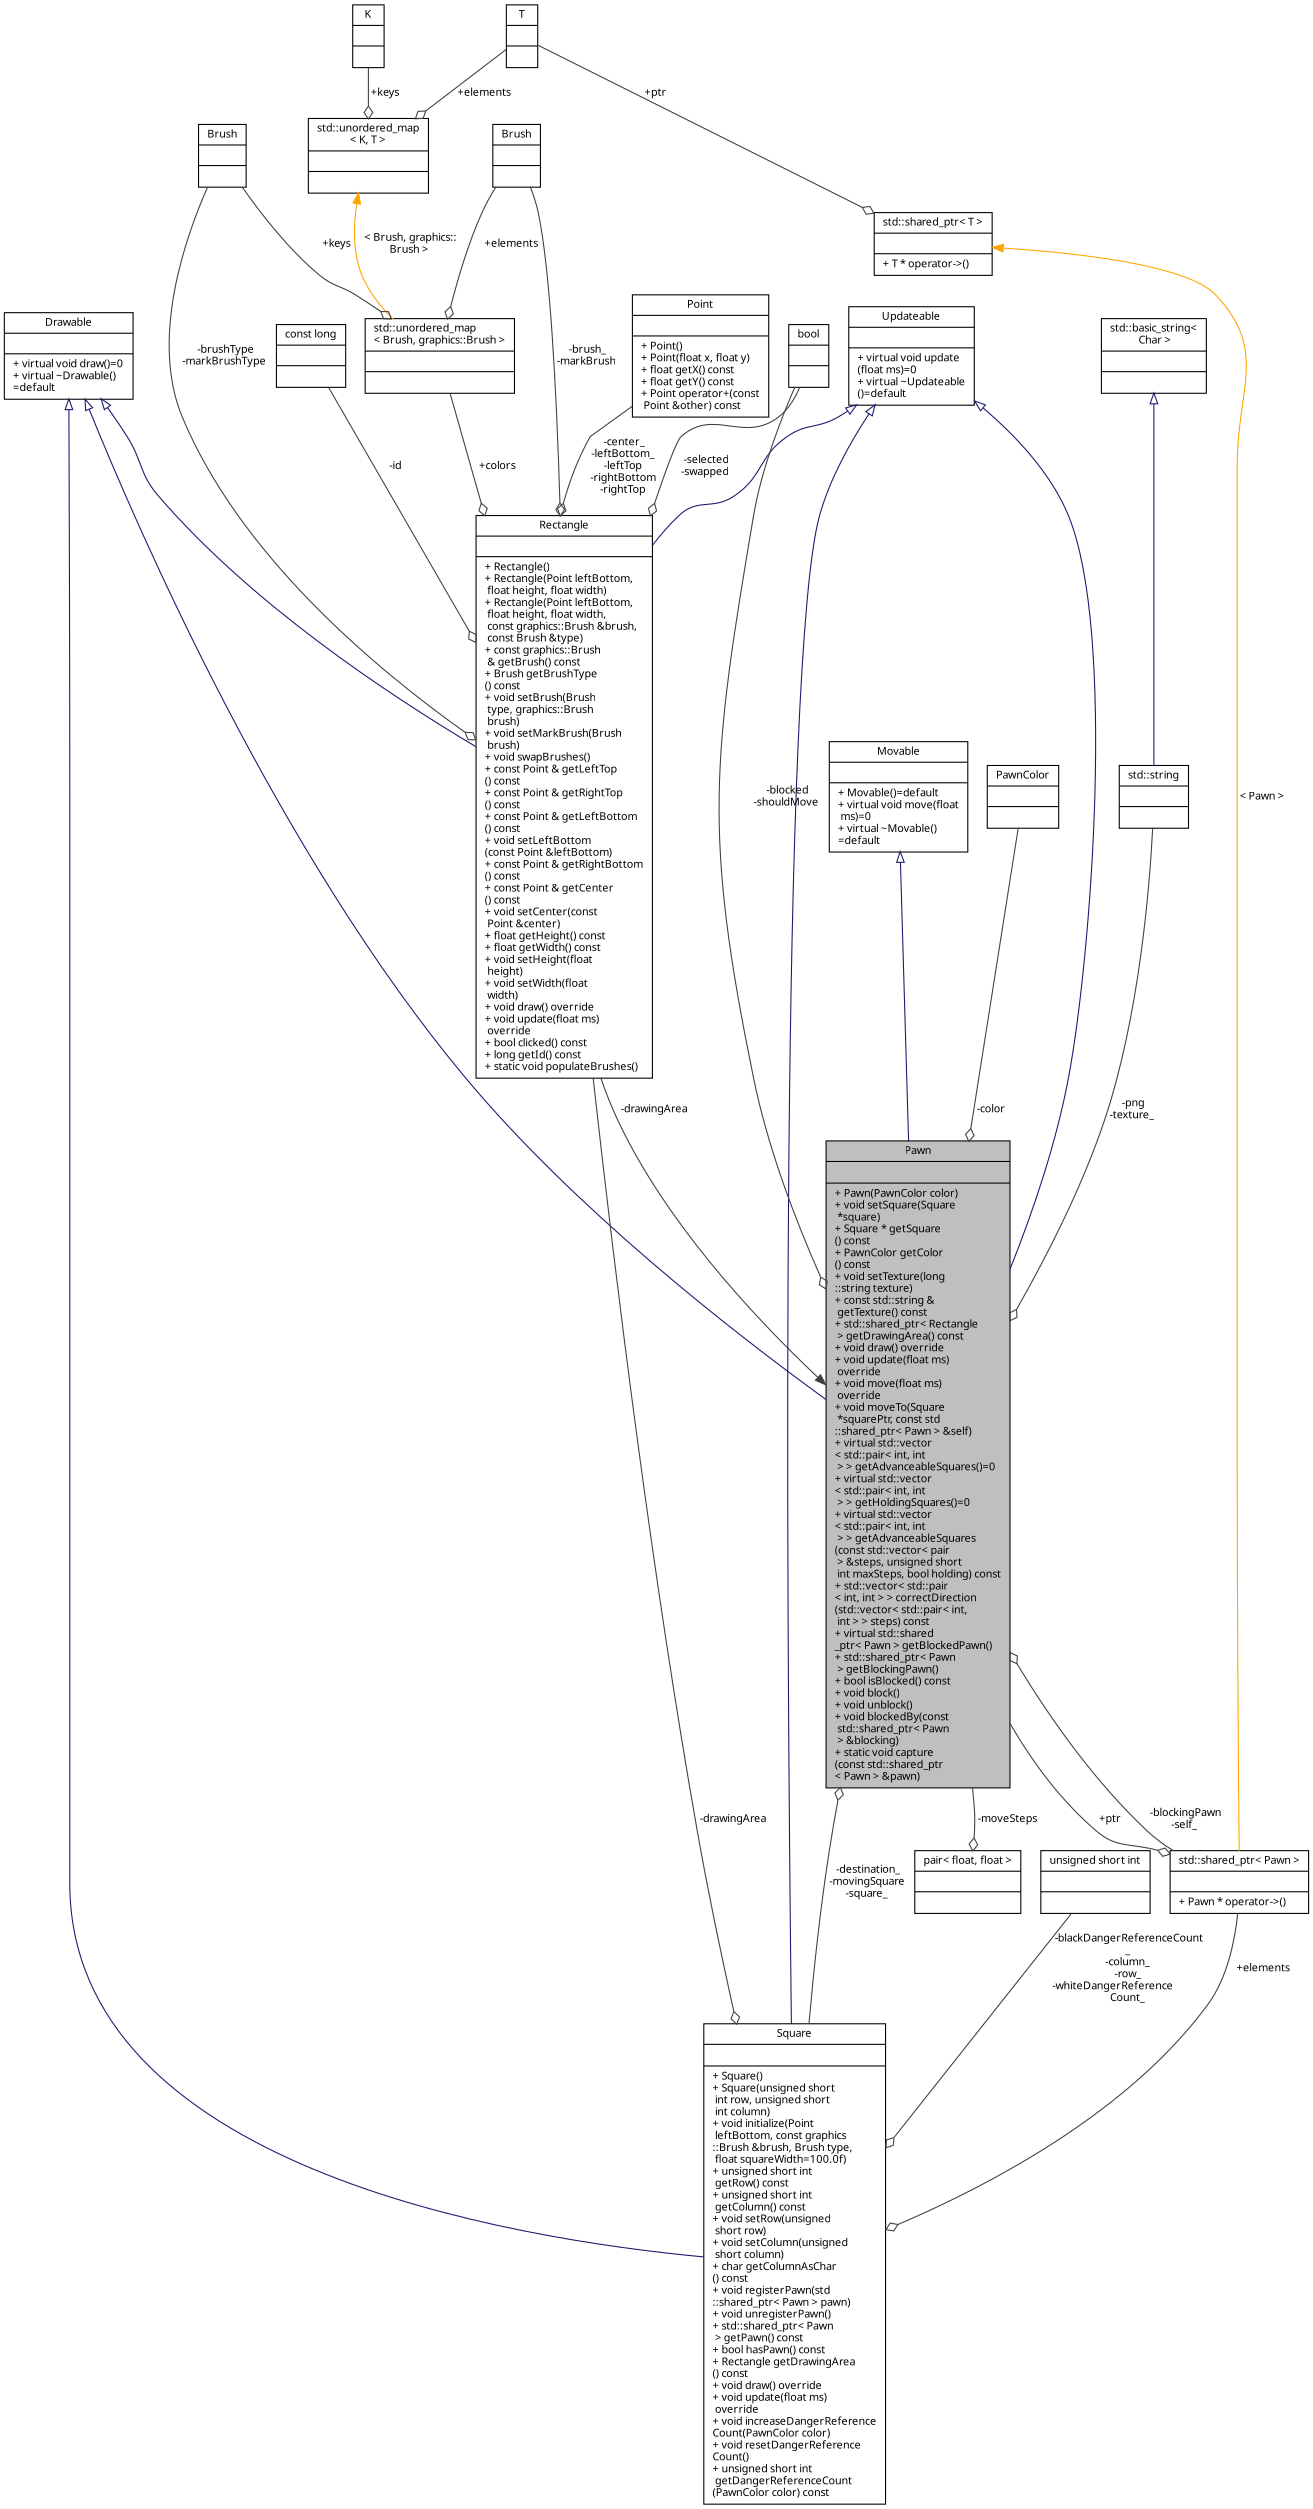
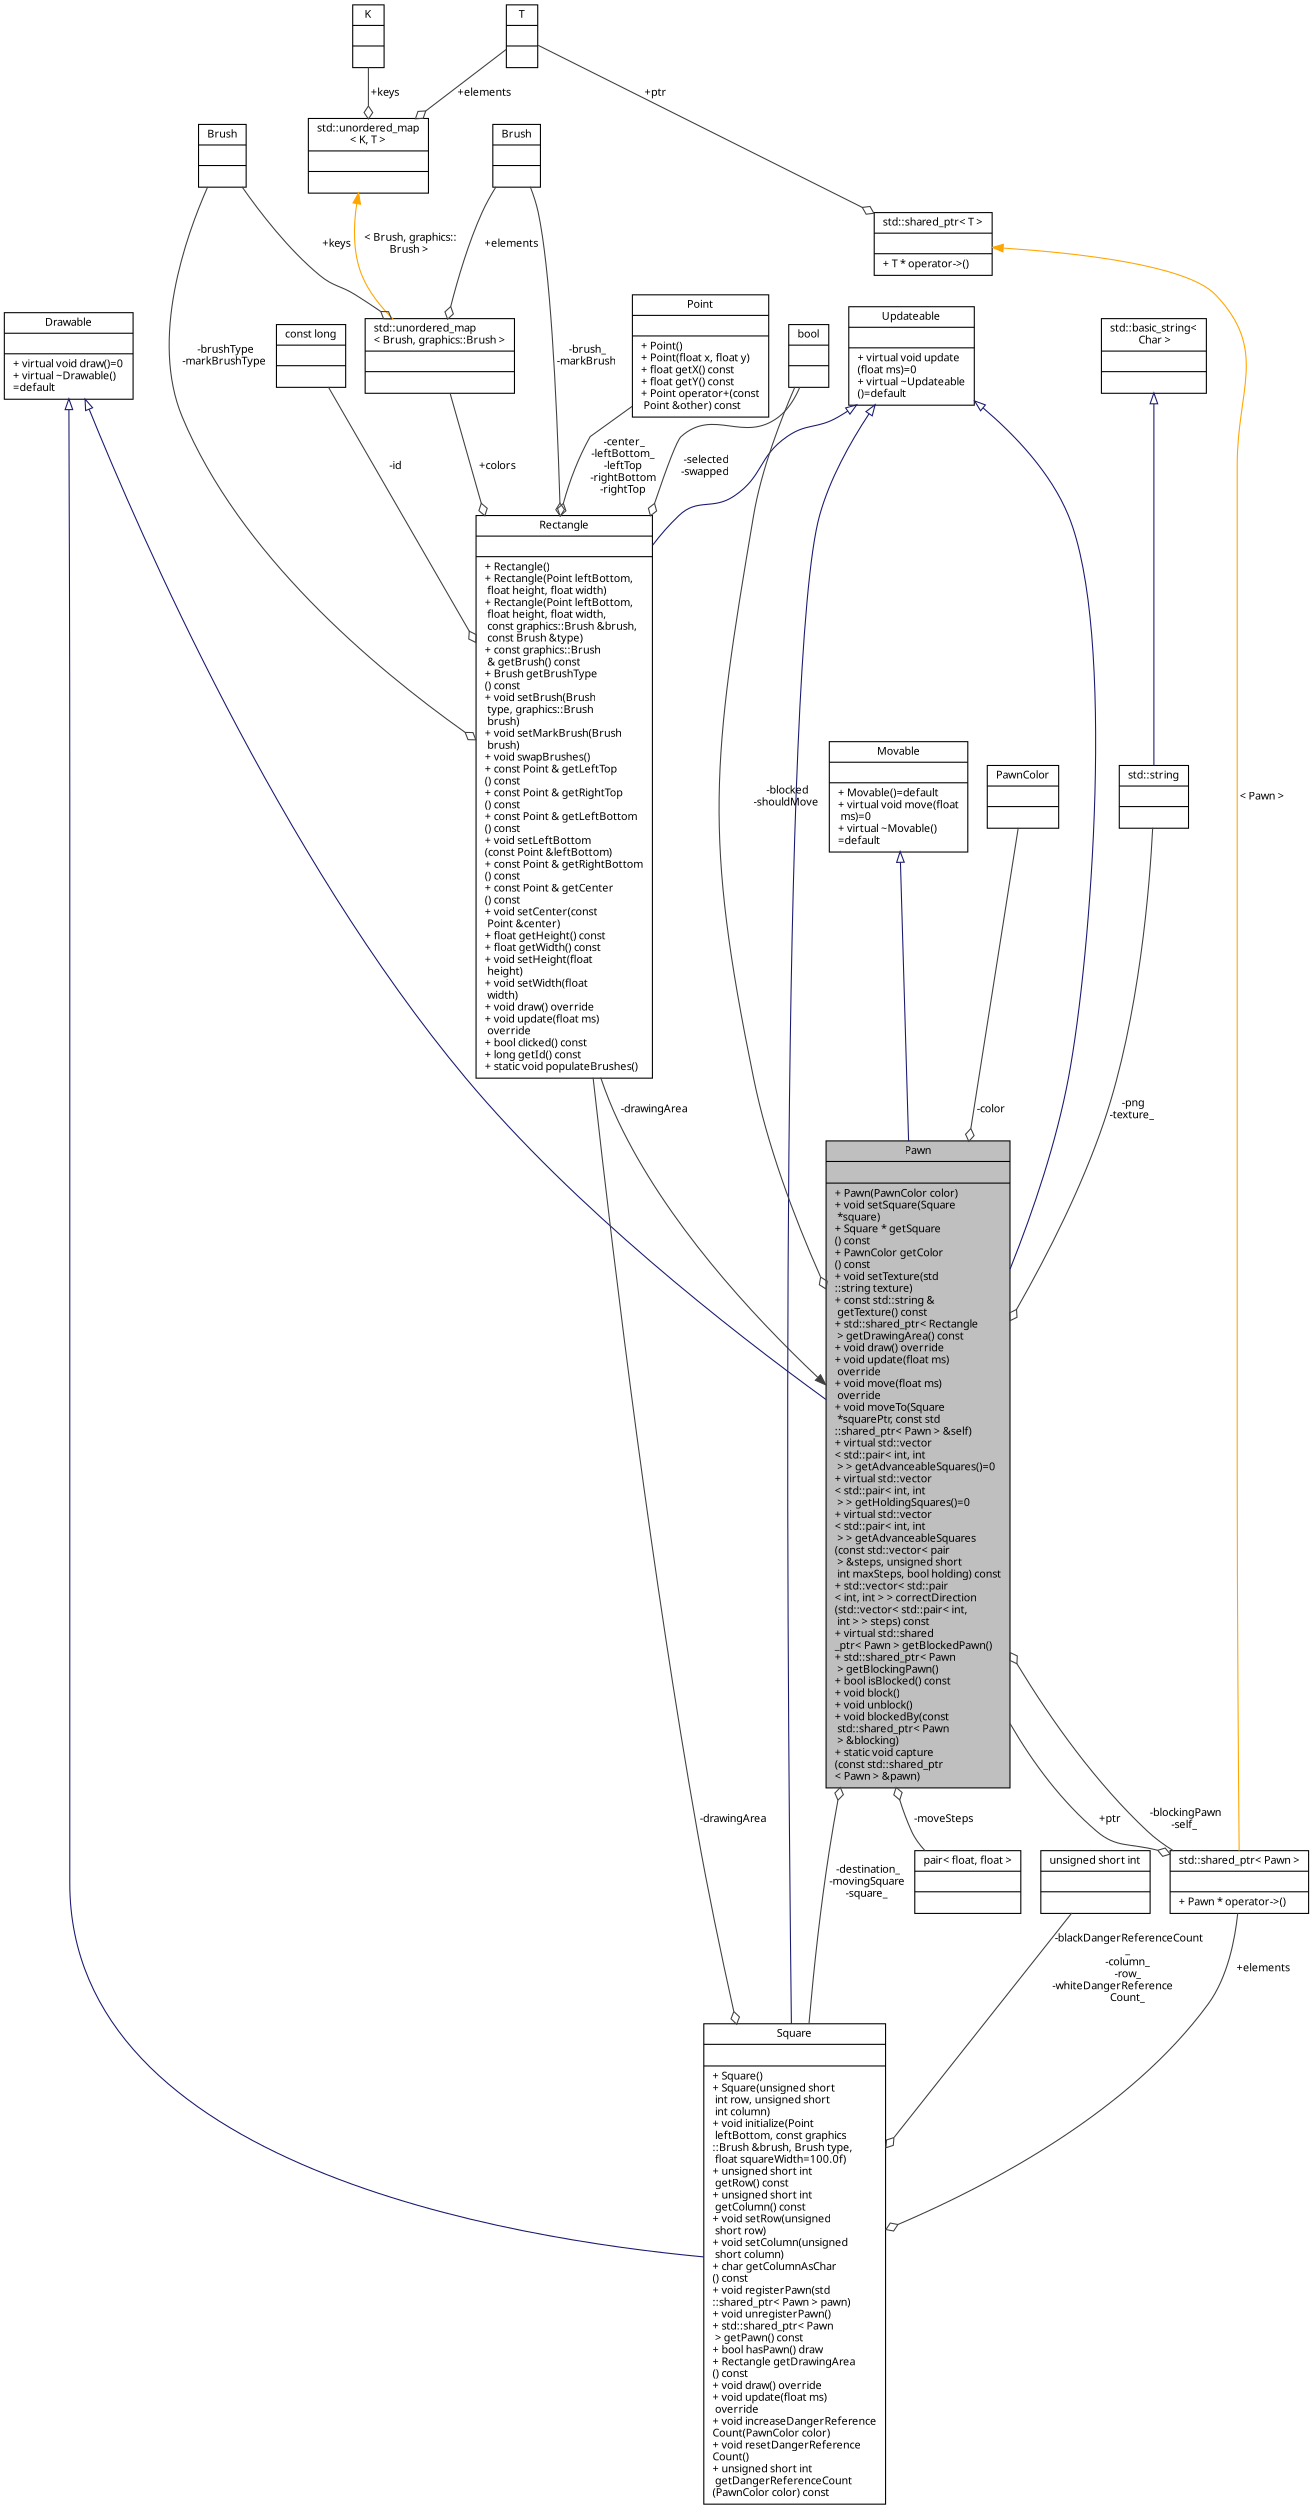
(268, 601) -> none
(890, 1277) -> (887, 1277)
(975, 1813) -> (910, 1827)
(769, 2350) -> (768, 2350)
